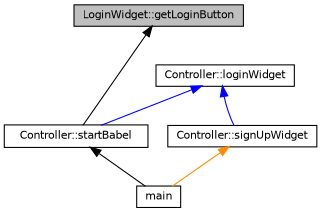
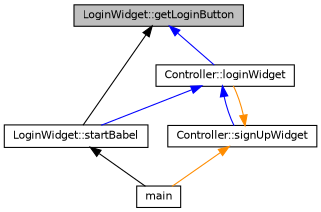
none -> (196, 49)
none -> (239, 100)
(76, 136) -> (76, 136)
